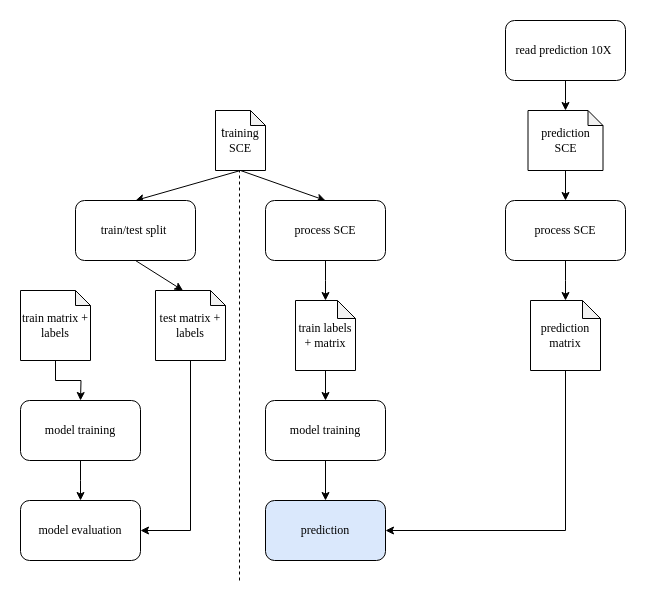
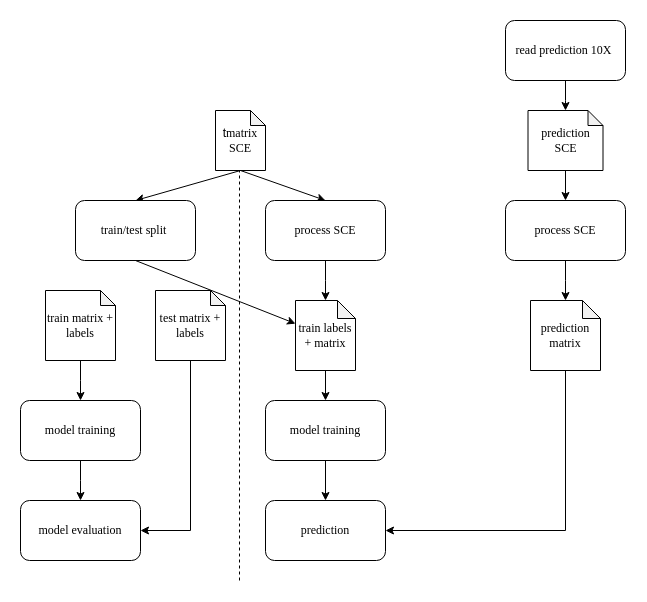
(241, 141) -> (241, 141)
(156, 274) -> (212, 291)
(56, 326) -> (81, 326)
(326, 531) -> (326, 531)
